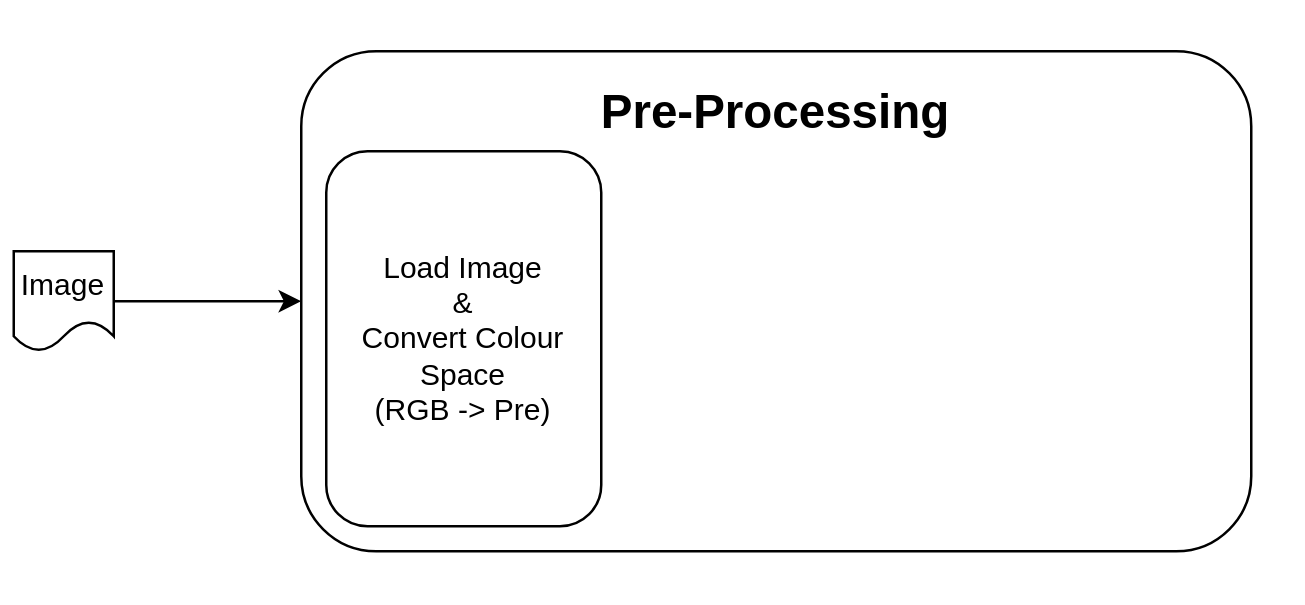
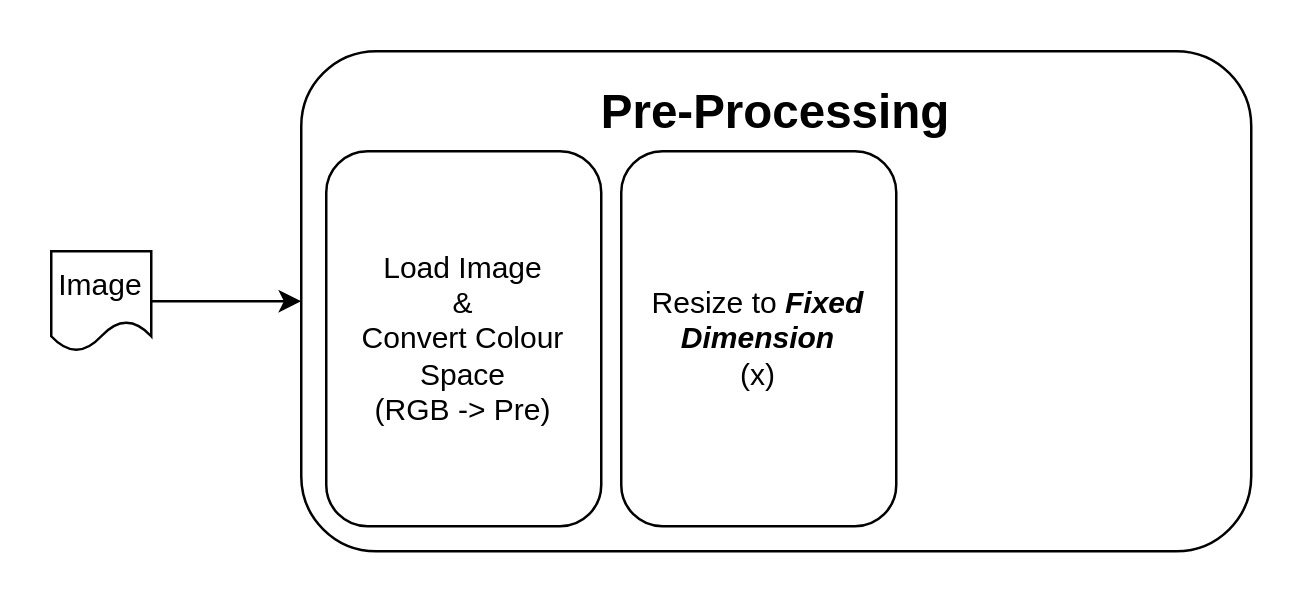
(64, 301) -> (101, 301)
none -> (759, 339)
